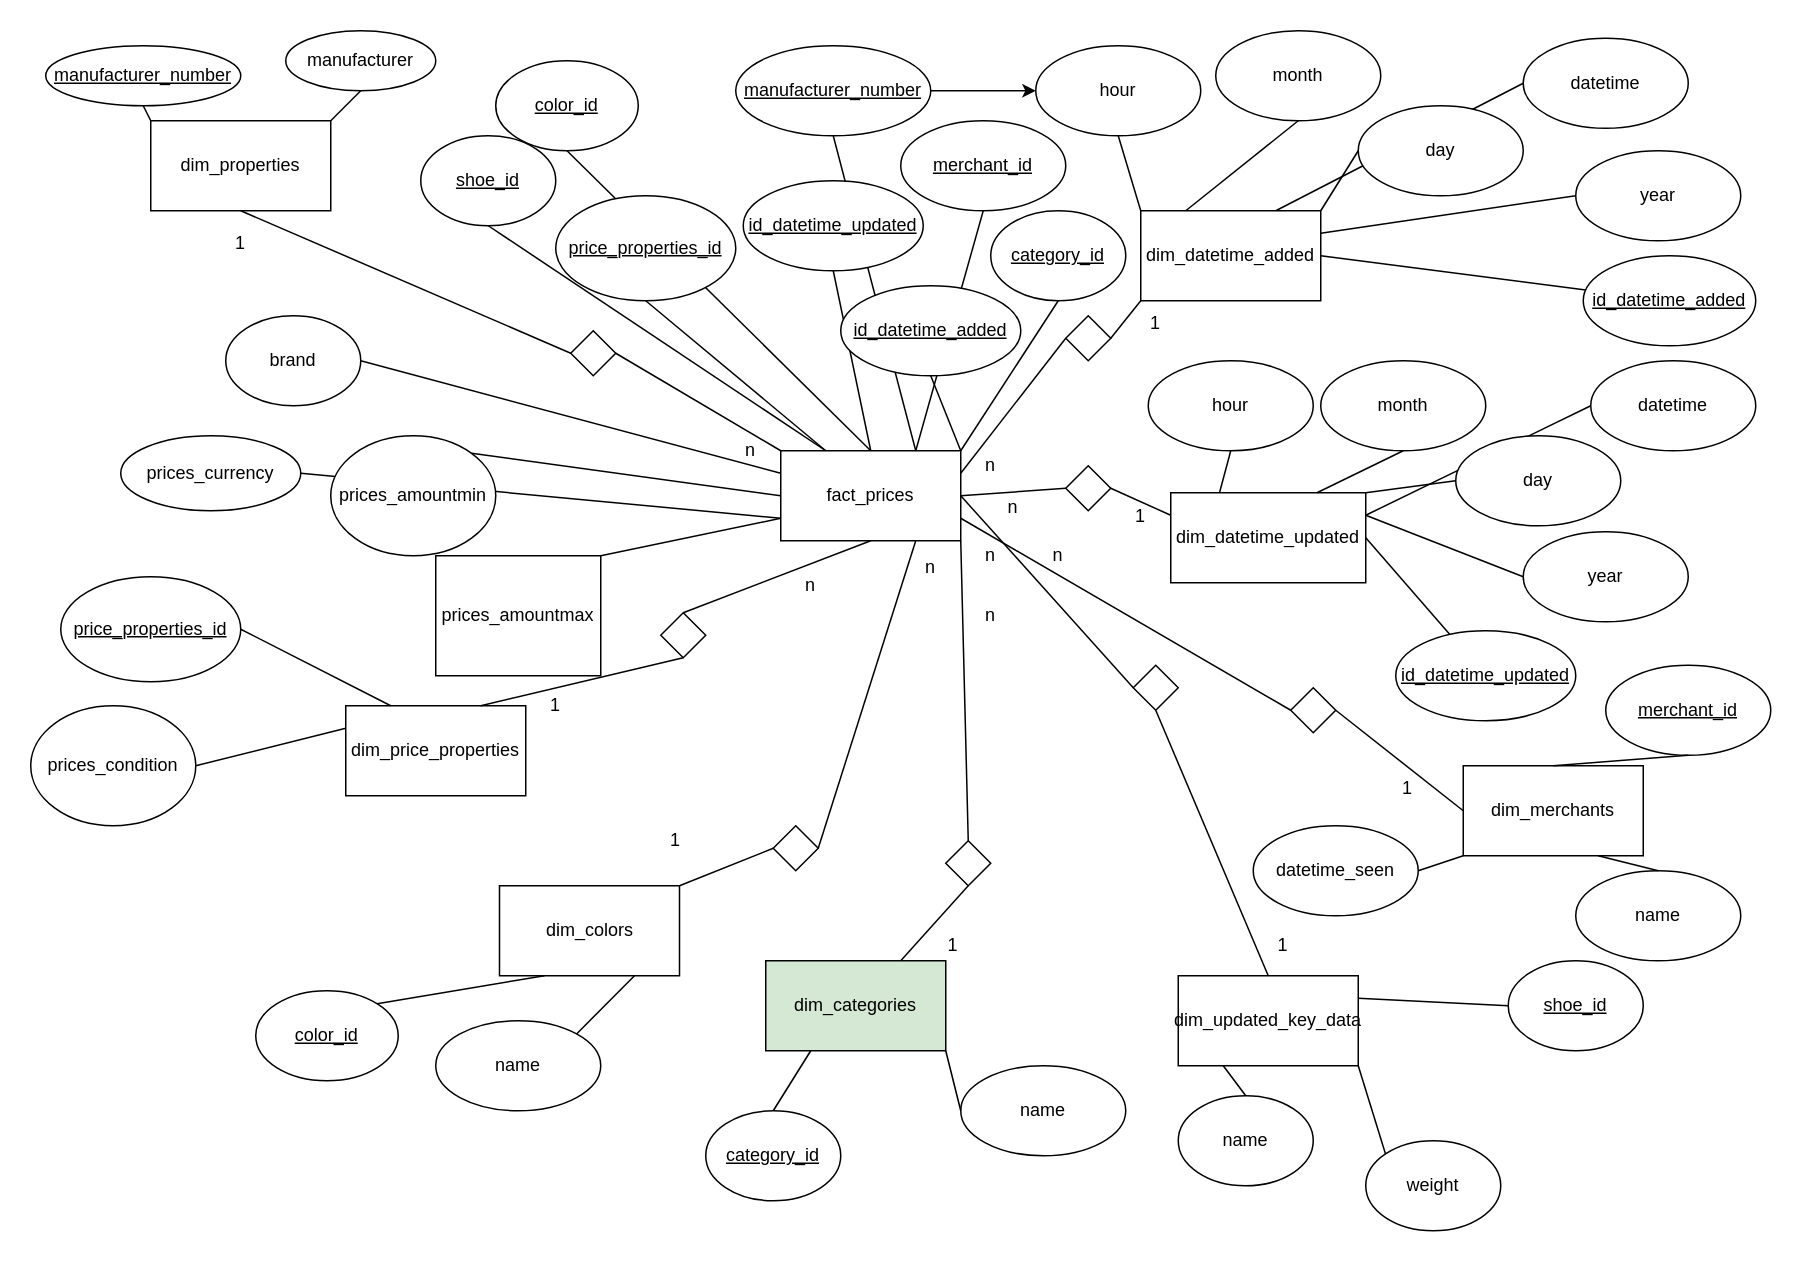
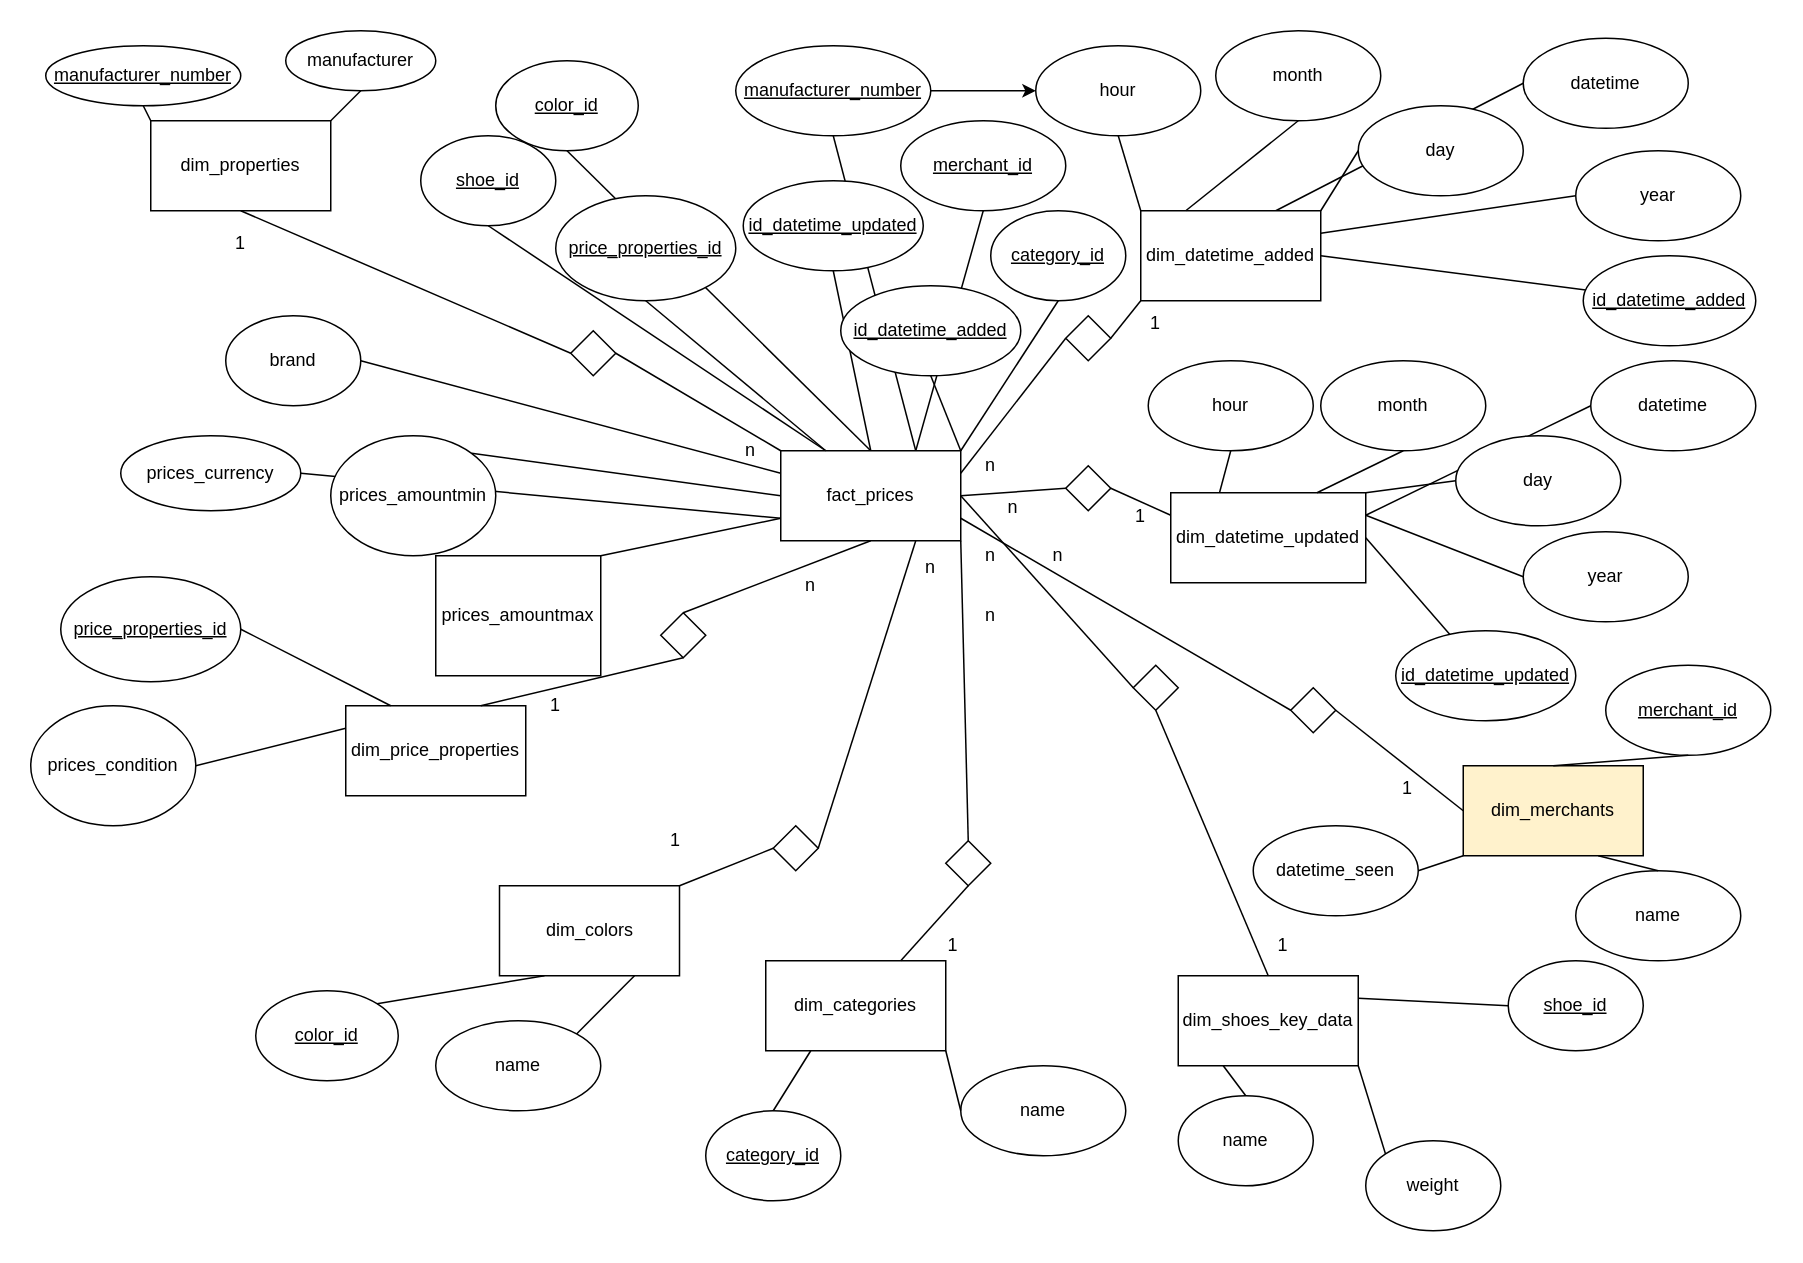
(1553, 811) -> (1553, 811)
(856, 1006) -> (856, 1006)
(1268, 1021) -> (1268, 1021)
